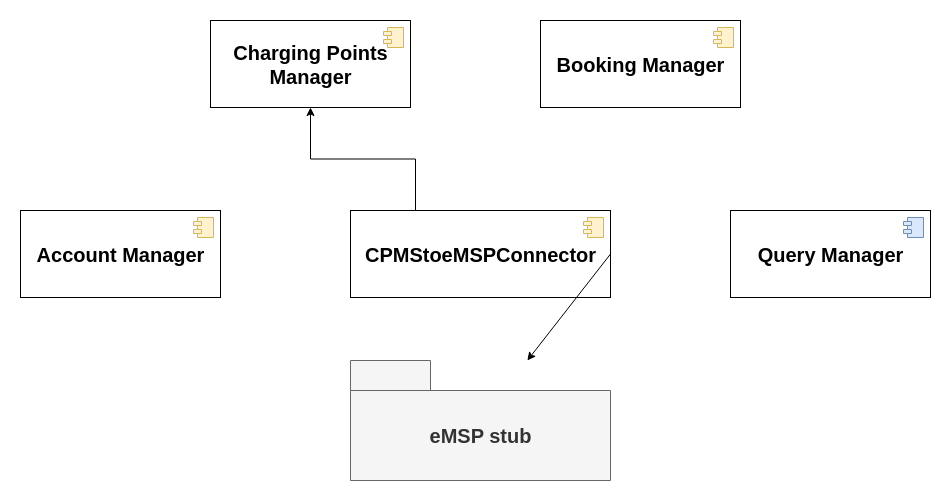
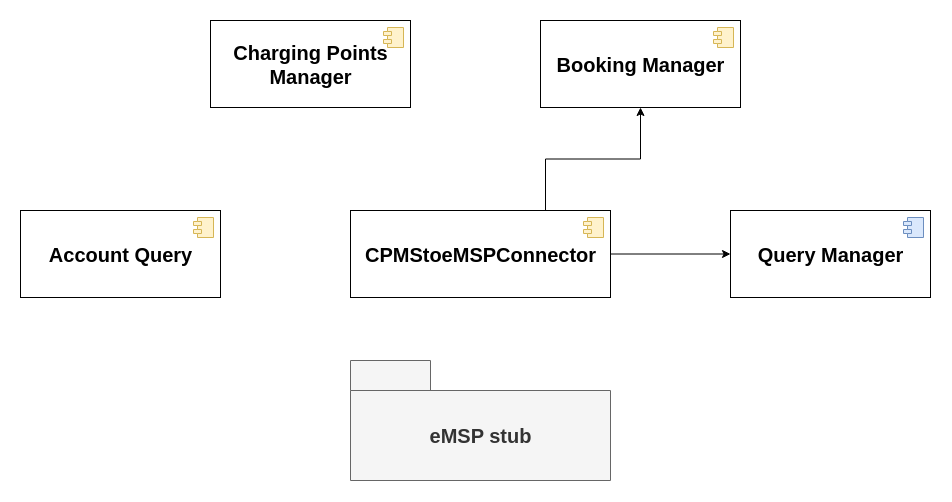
(367, 159) -> none
none -> (590, 159)
(121, 255) -> (121, 255)
(571, 305) -> (667, 254)
